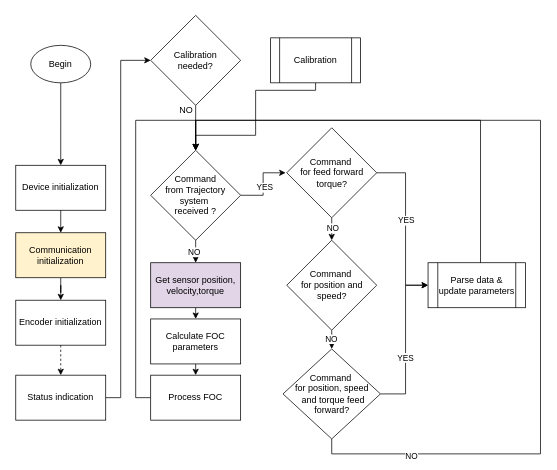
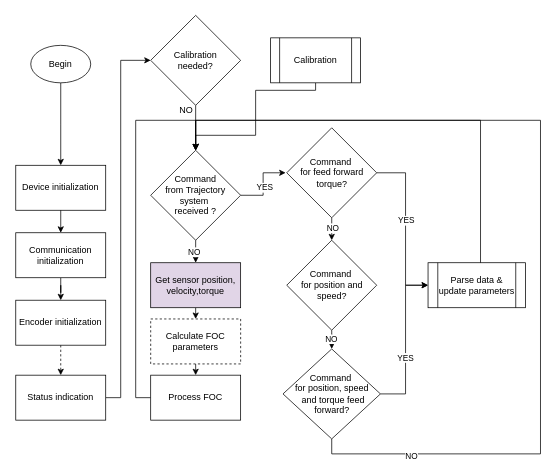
(60, 255) -> (60, 255)
(195, 342) -> (195, 342)
